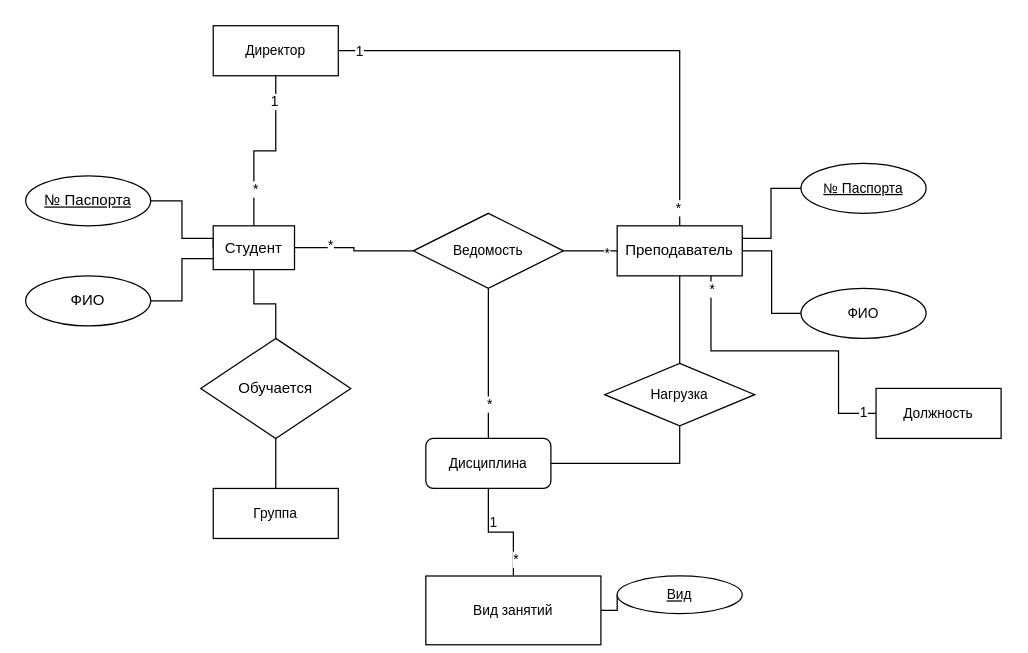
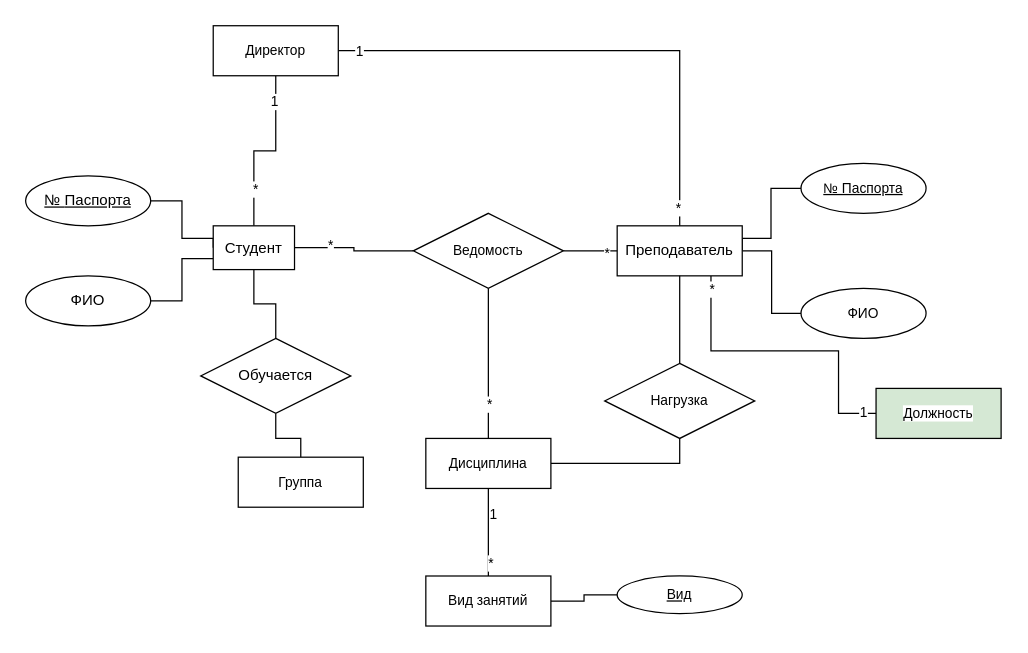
(276, 388) -> (276, 376)
(679, 394) -> (679, 401)
(938, 413) -> (938, 413)
(488, 463) -> (488, 463)
(276, 513) -> (301, 482)
(513, 610) -> (488, 601)
